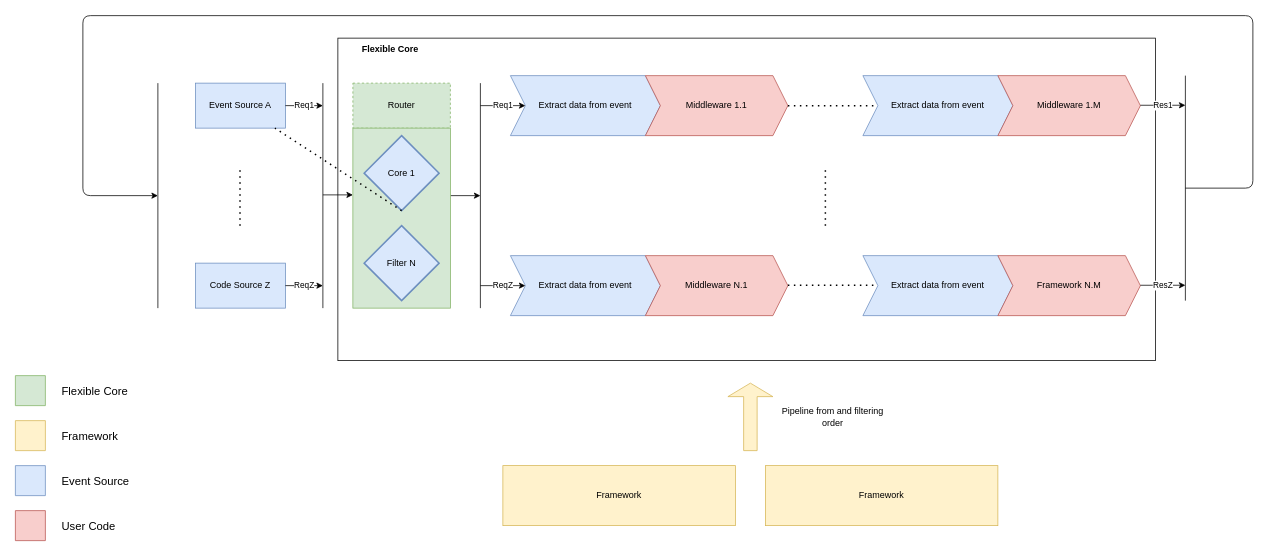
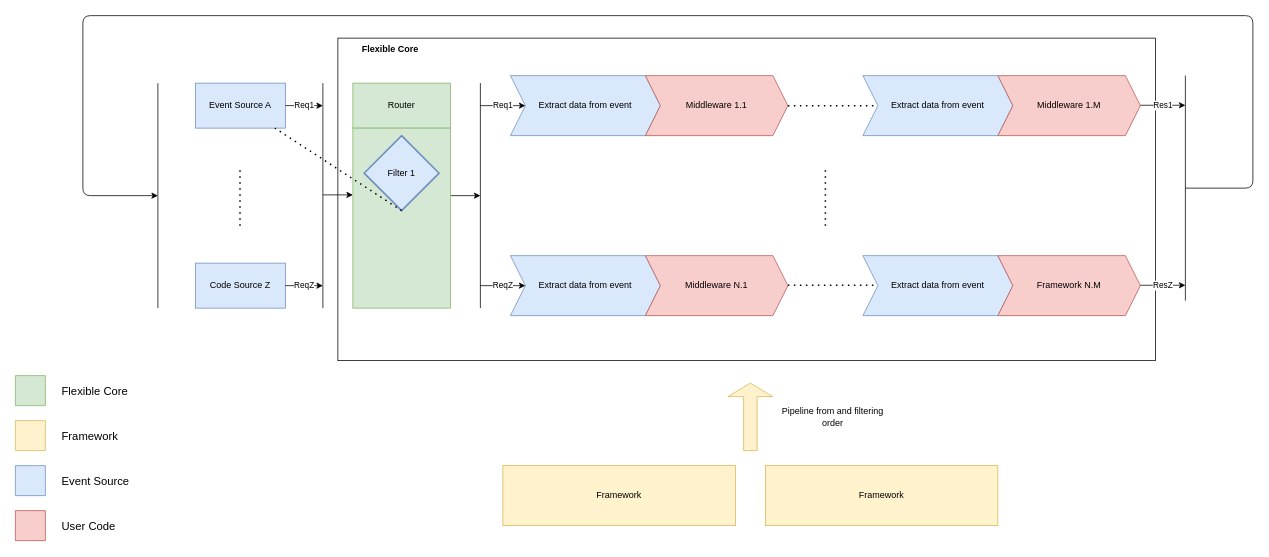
(402, 105) -> (402, 105)
(402, 173) -> (402, 173)
(402, 263) -> none
